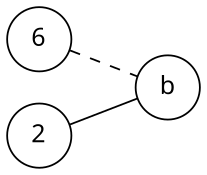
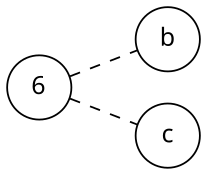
(39, 136) -> none
none -> (168, 136)
